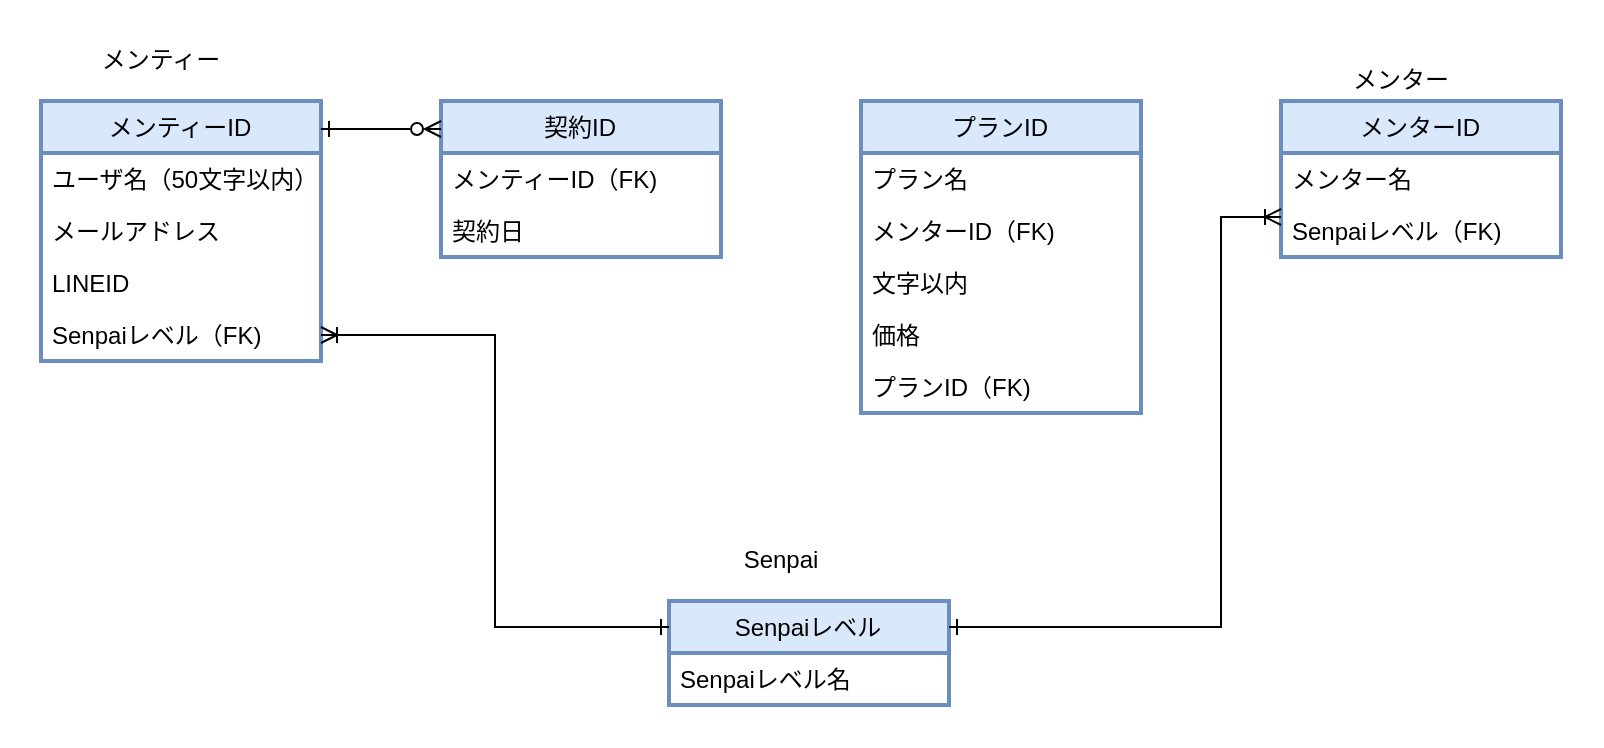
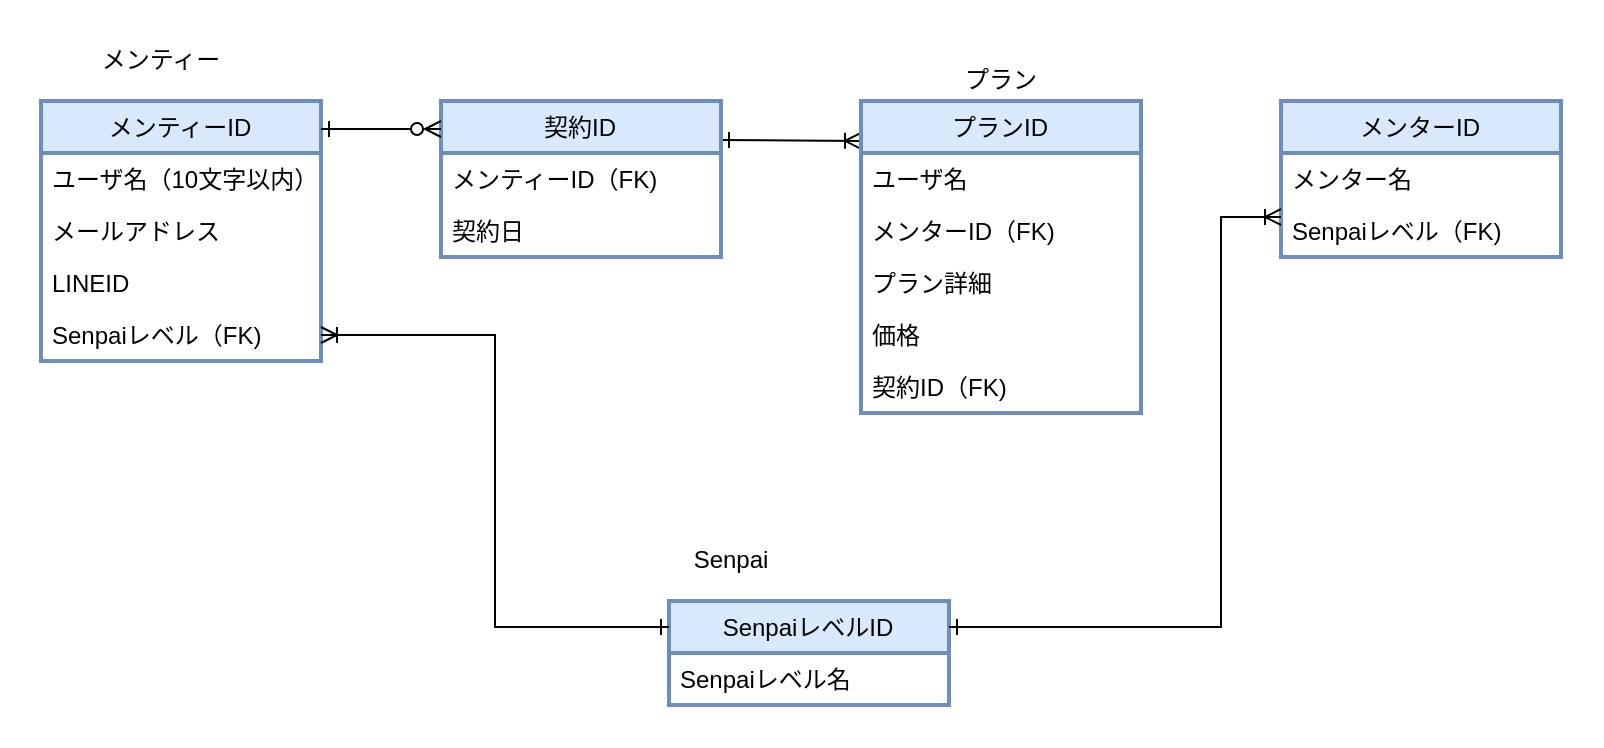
none -> (1001, 81)
(1401, 81) -> none
none -> (790, 140)
(185, 180) -> (185, 180)
(920, 180) -> (920, 180)
(920, 284) -> (932, 284)
(954, 388) -> (942, 388)
(781, 561) -> (731, 561)
(808, 628) -> (808, 628)
